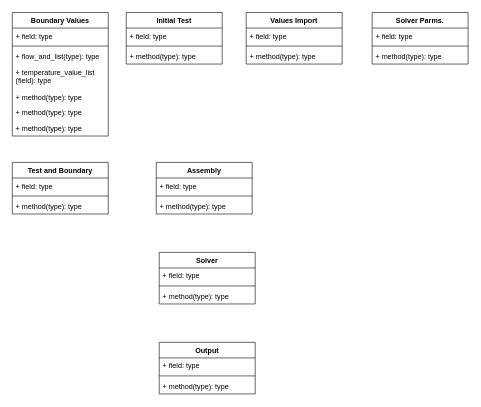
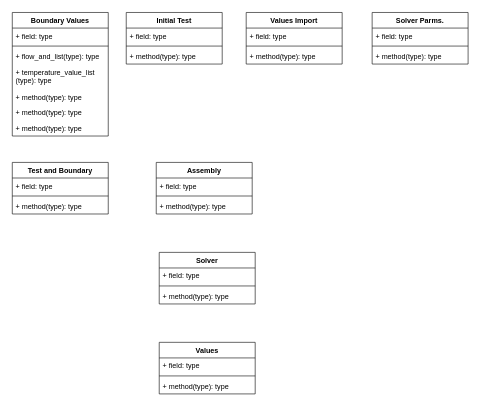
(61, 77) -> (61, 77)
(207, 350) -> (207, 350)
